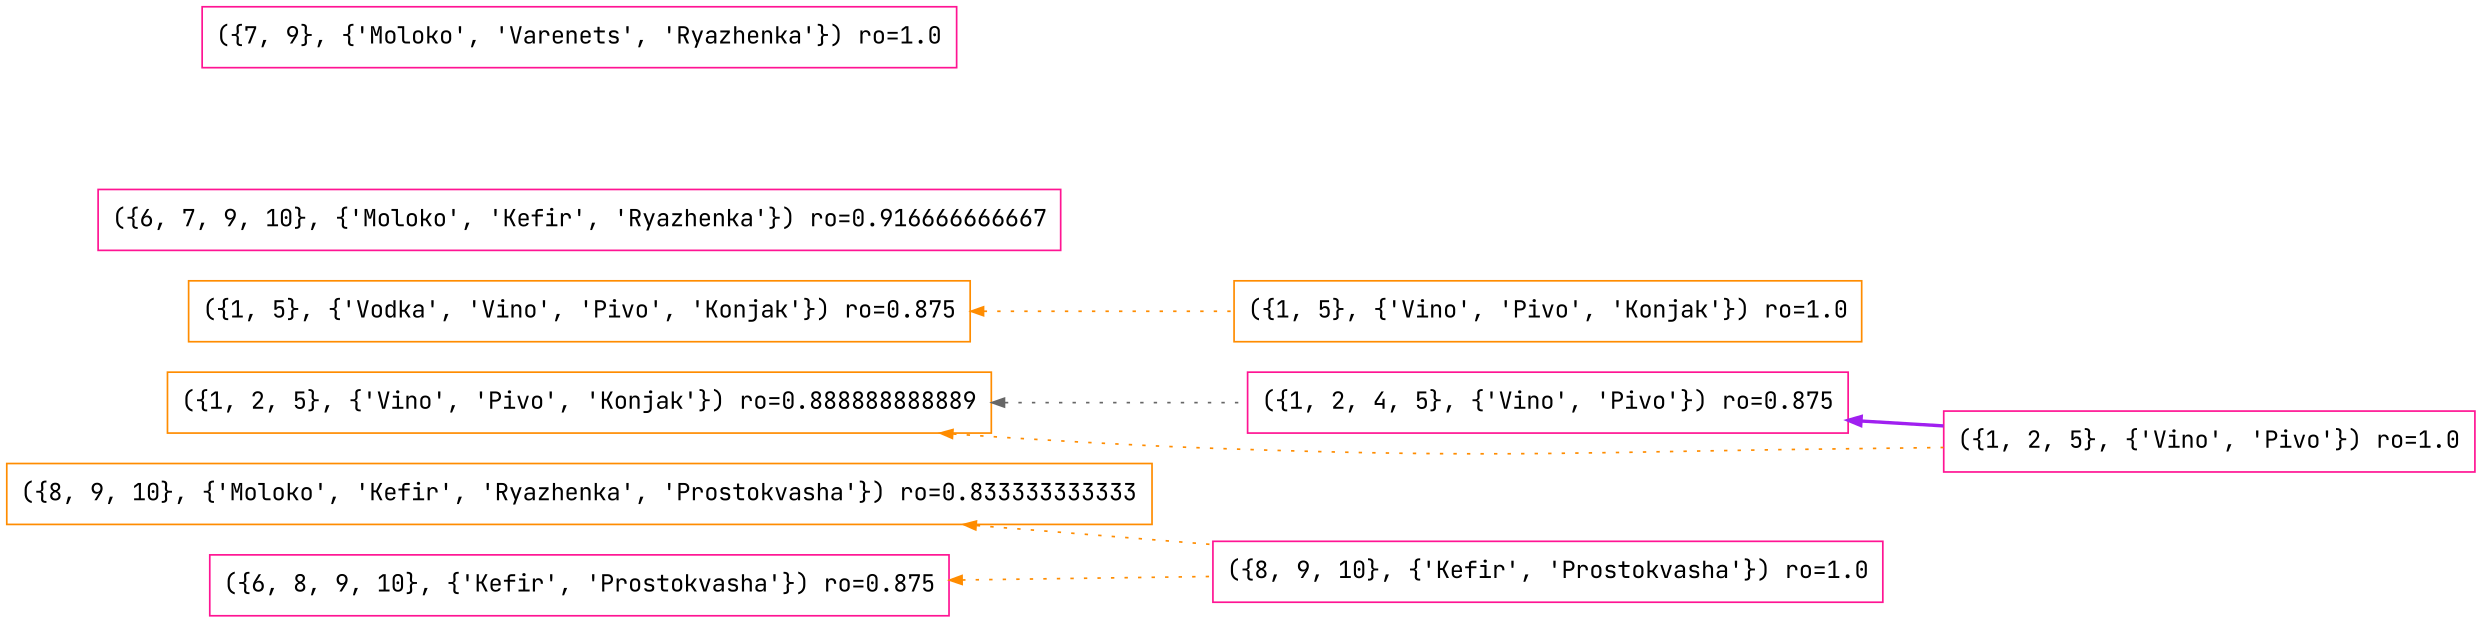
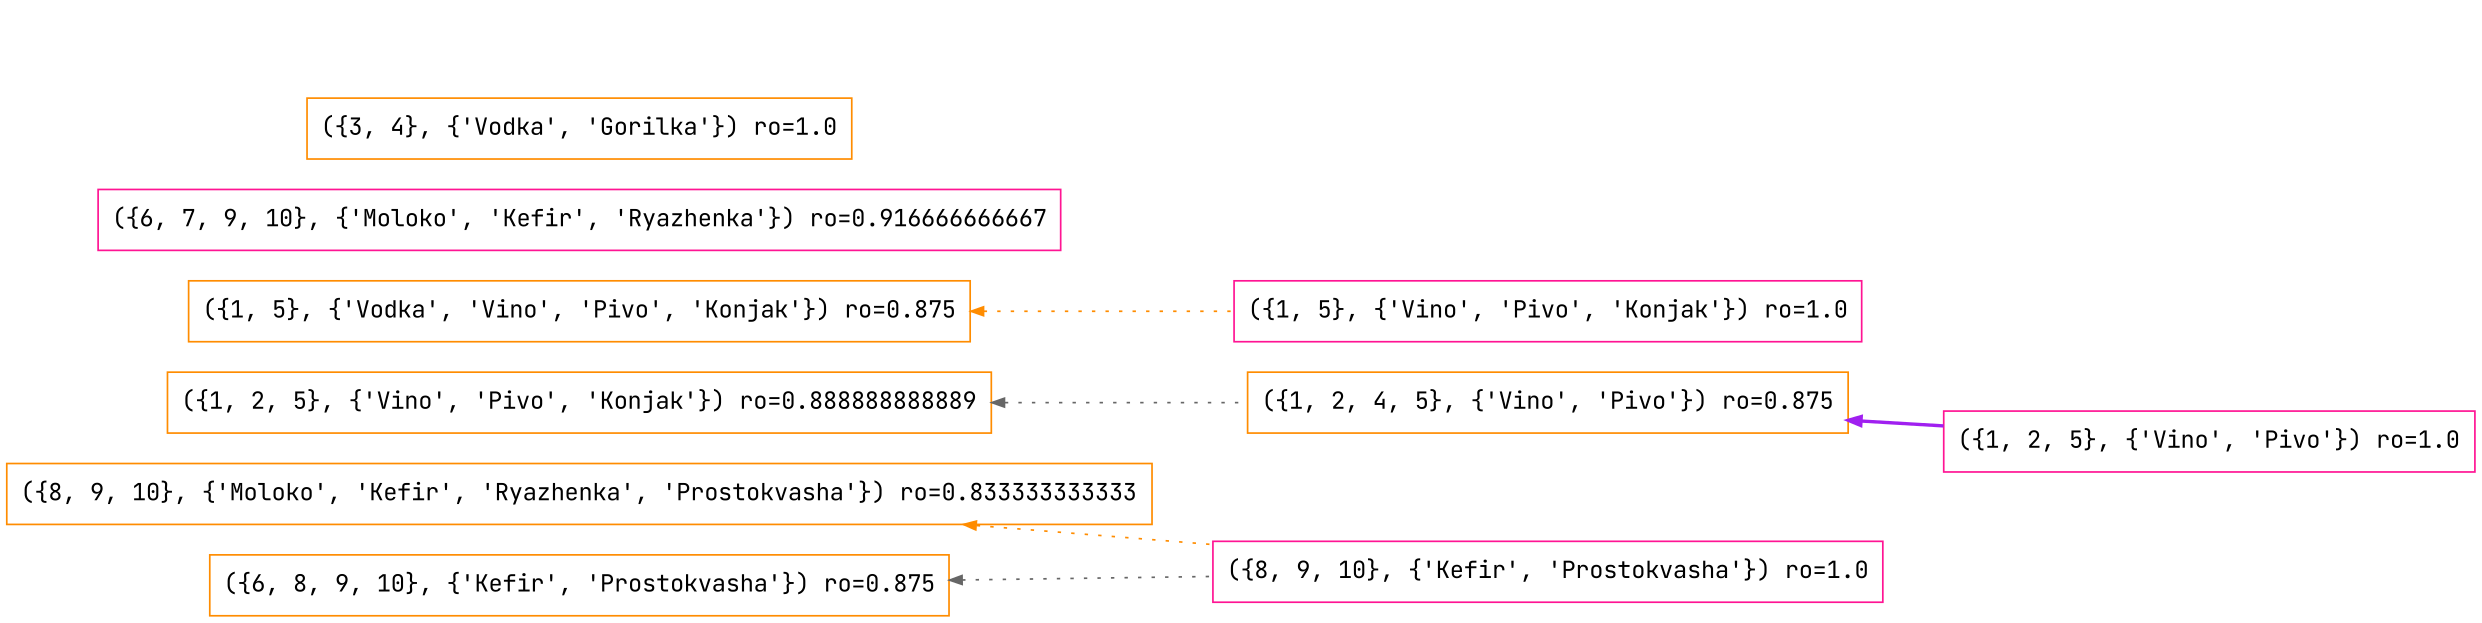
(579, 37) -> none
none -> (579, 129)
(1548, 311) -> (1548, 311)
(1548, 403) -> (1548, 403)
(1448, 454) -> none
(1087, 578) -> (1087, 578)
(579, 585) -> (579, 585)
